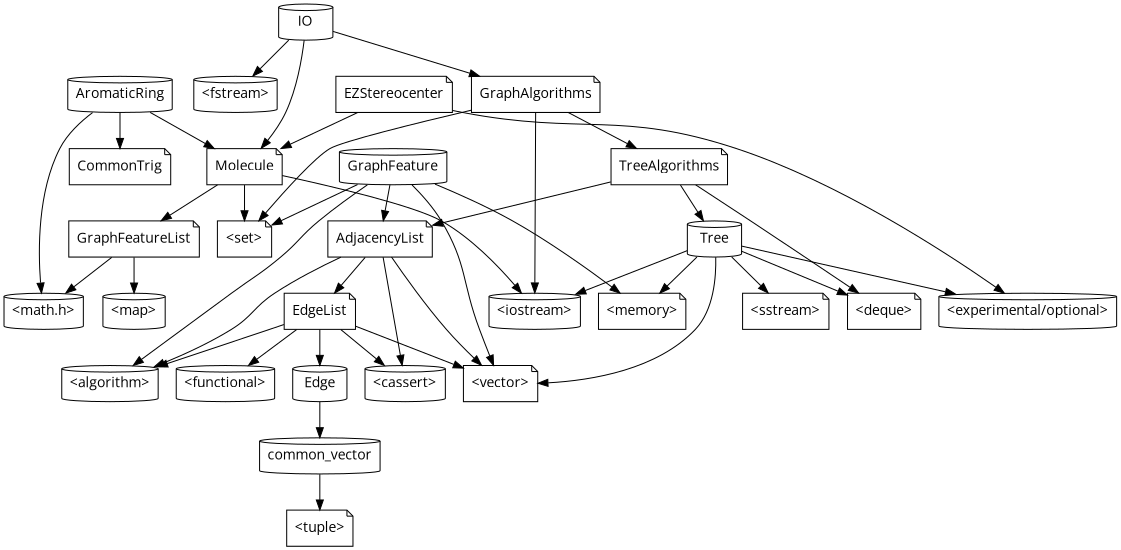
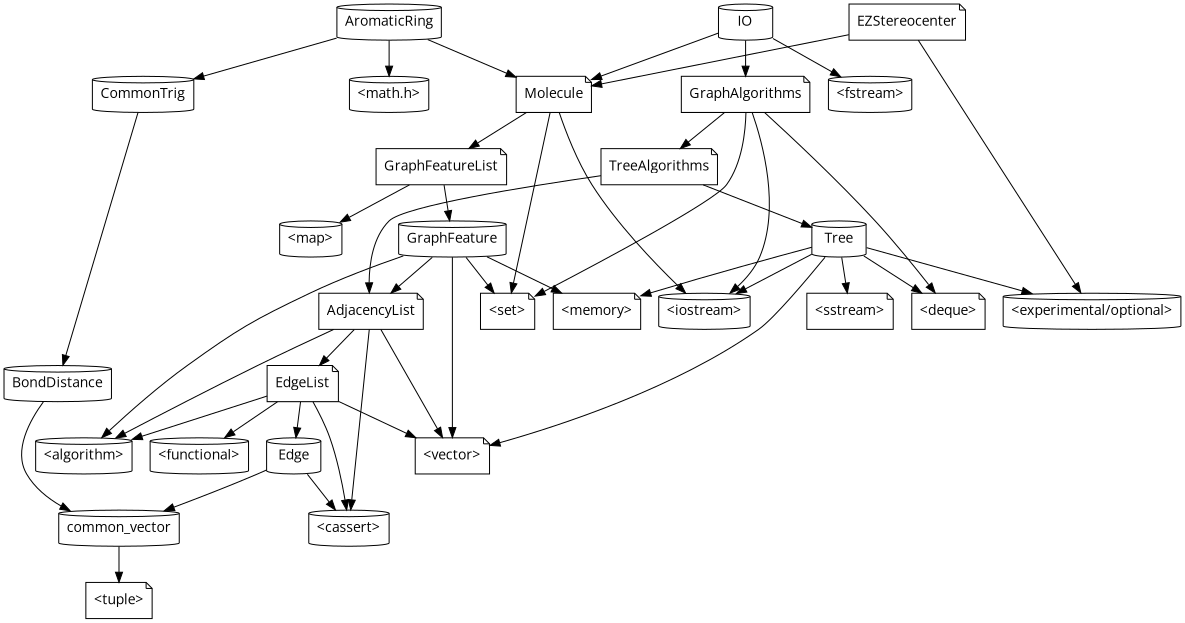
(120, 167) -> (143, 94)
(773, 236) -> (850, 195)
(93, 272) -> (446, 196)
none -> (58, 384)
none -> (318, 488)
